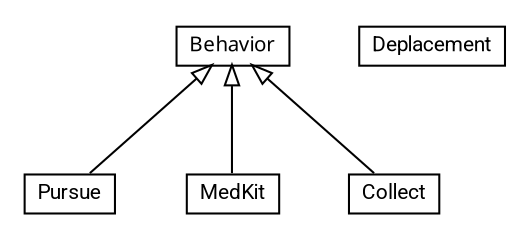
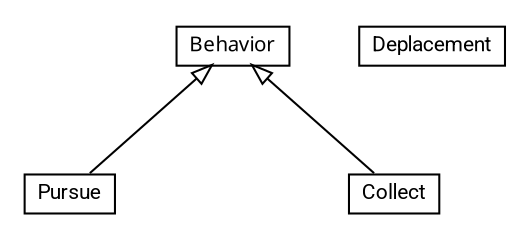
(232, 193) -> none
